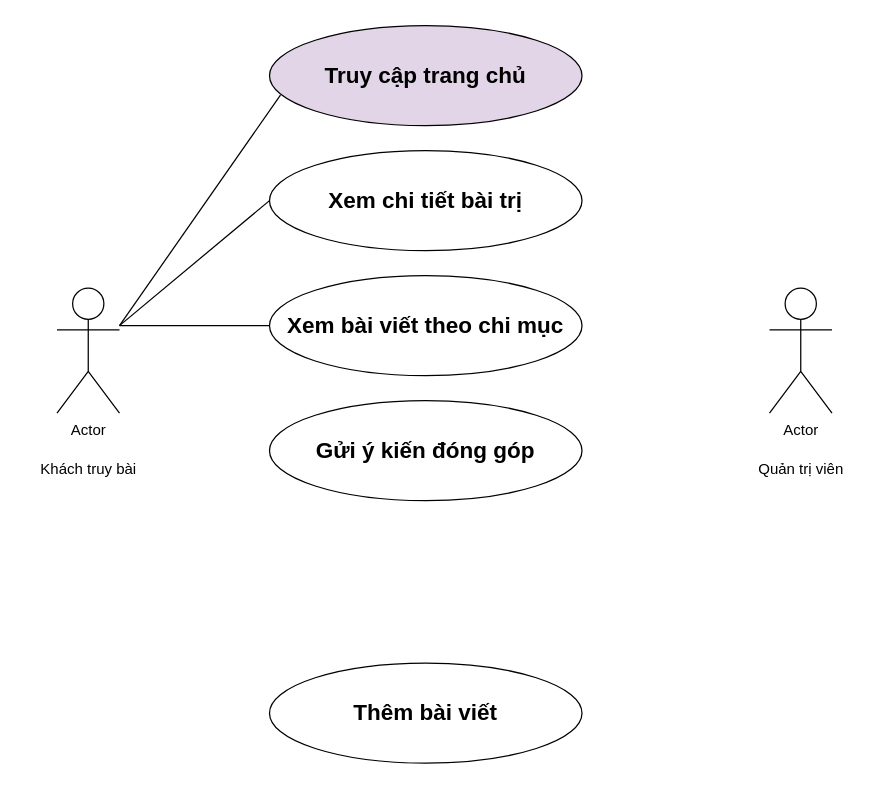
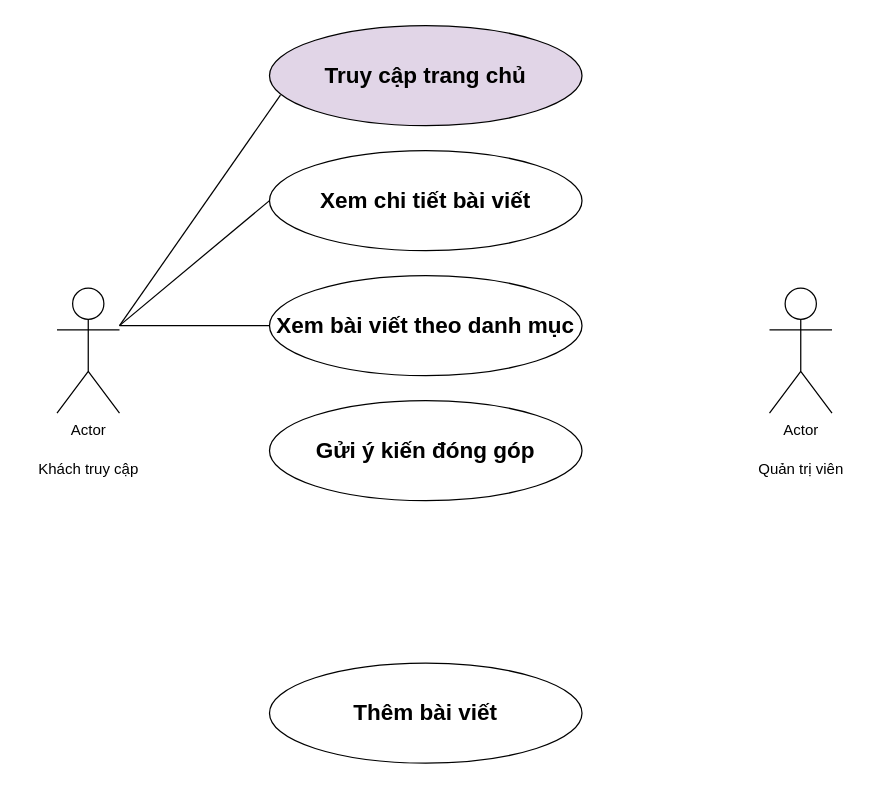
(426, 201) -> (426, 201)
(426, 326) -> (426, 326)
(89, 469) -> (89, 469)
